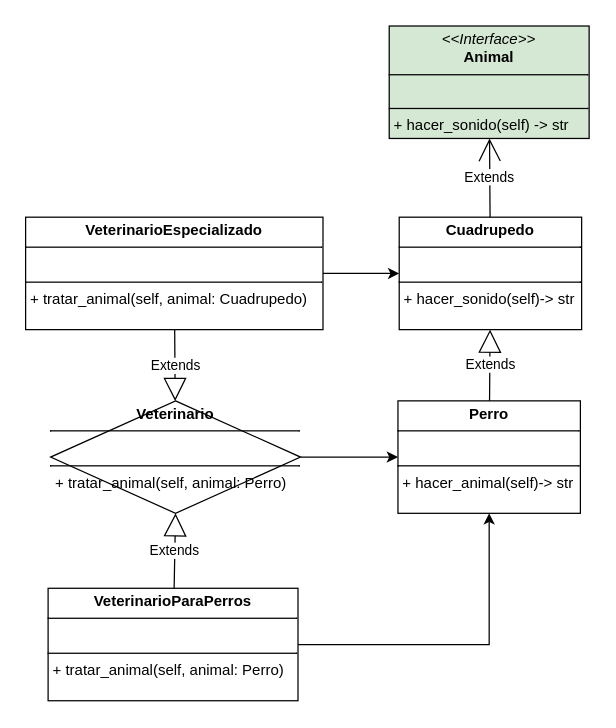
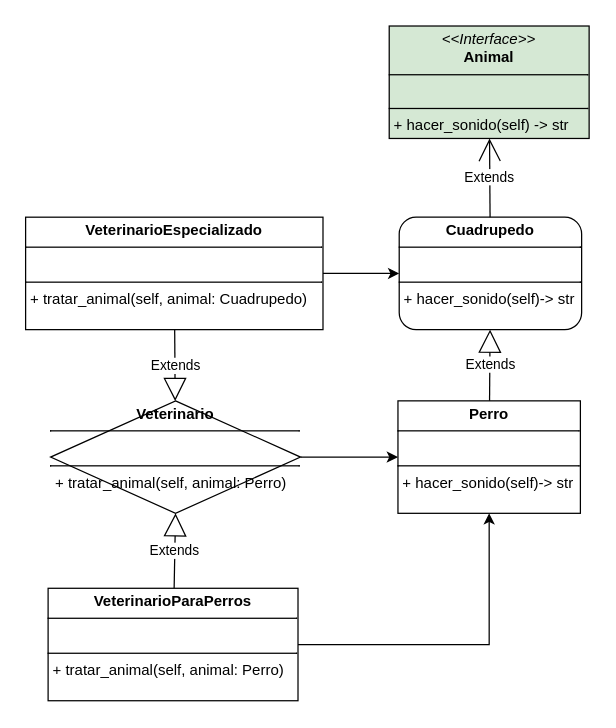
(491, 273) -> (491, 273)
(491, 428) -> (491, 428)
